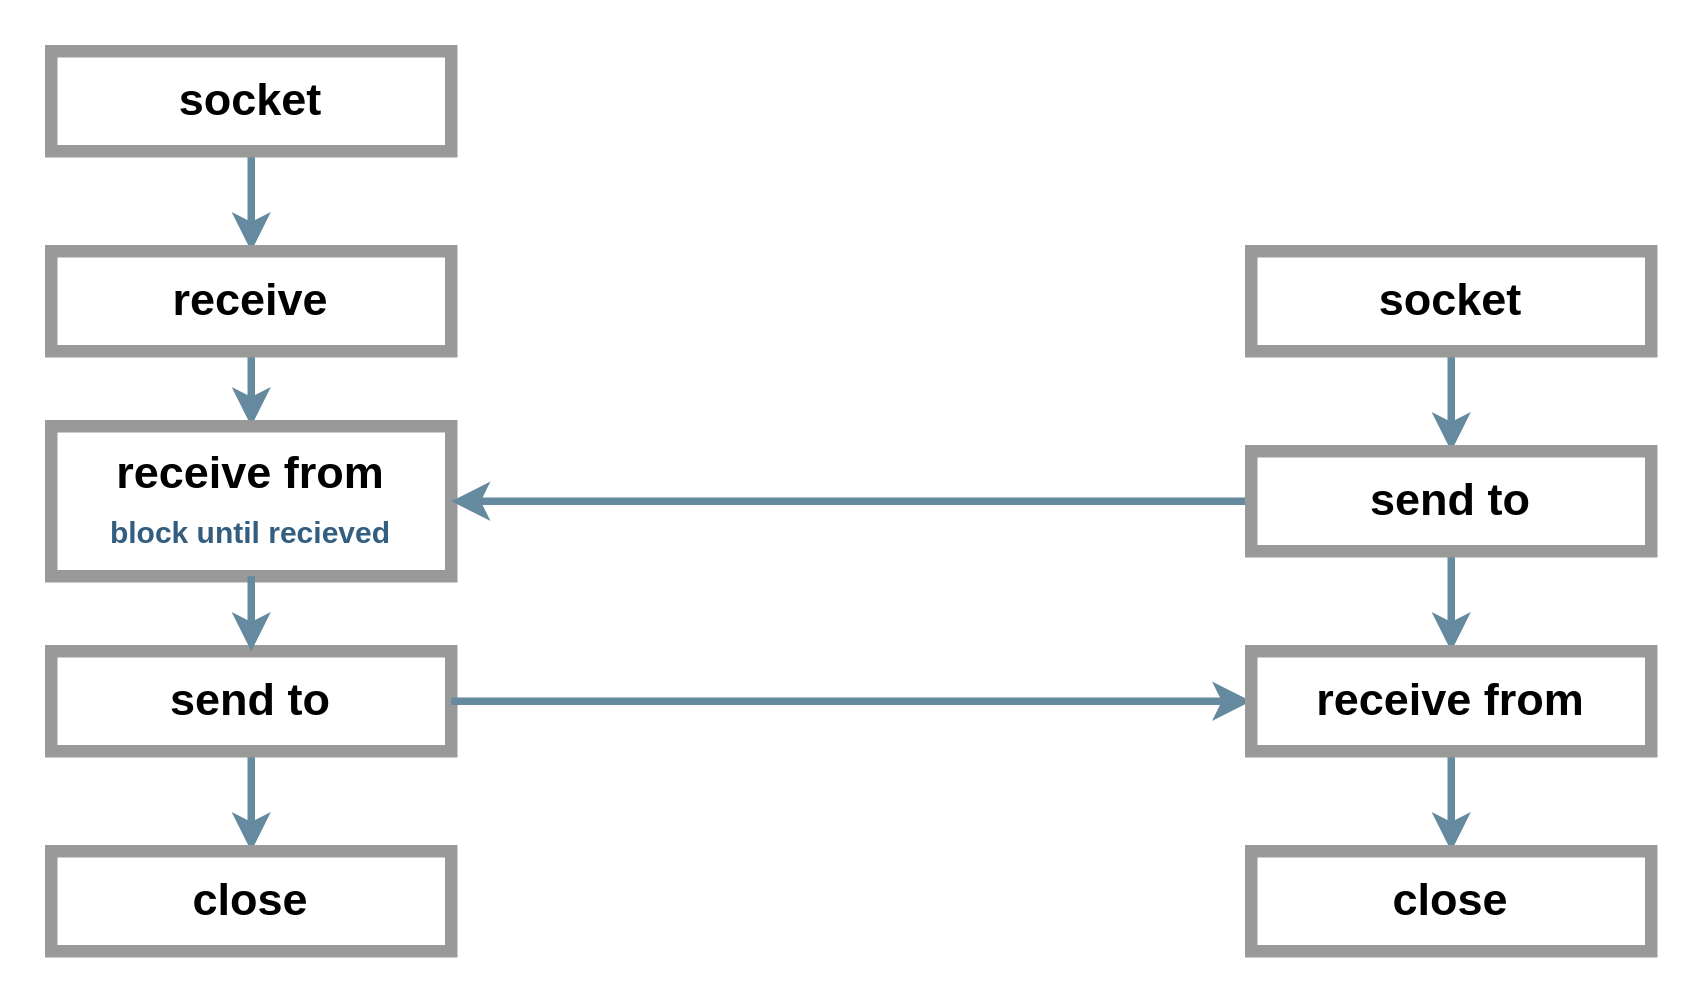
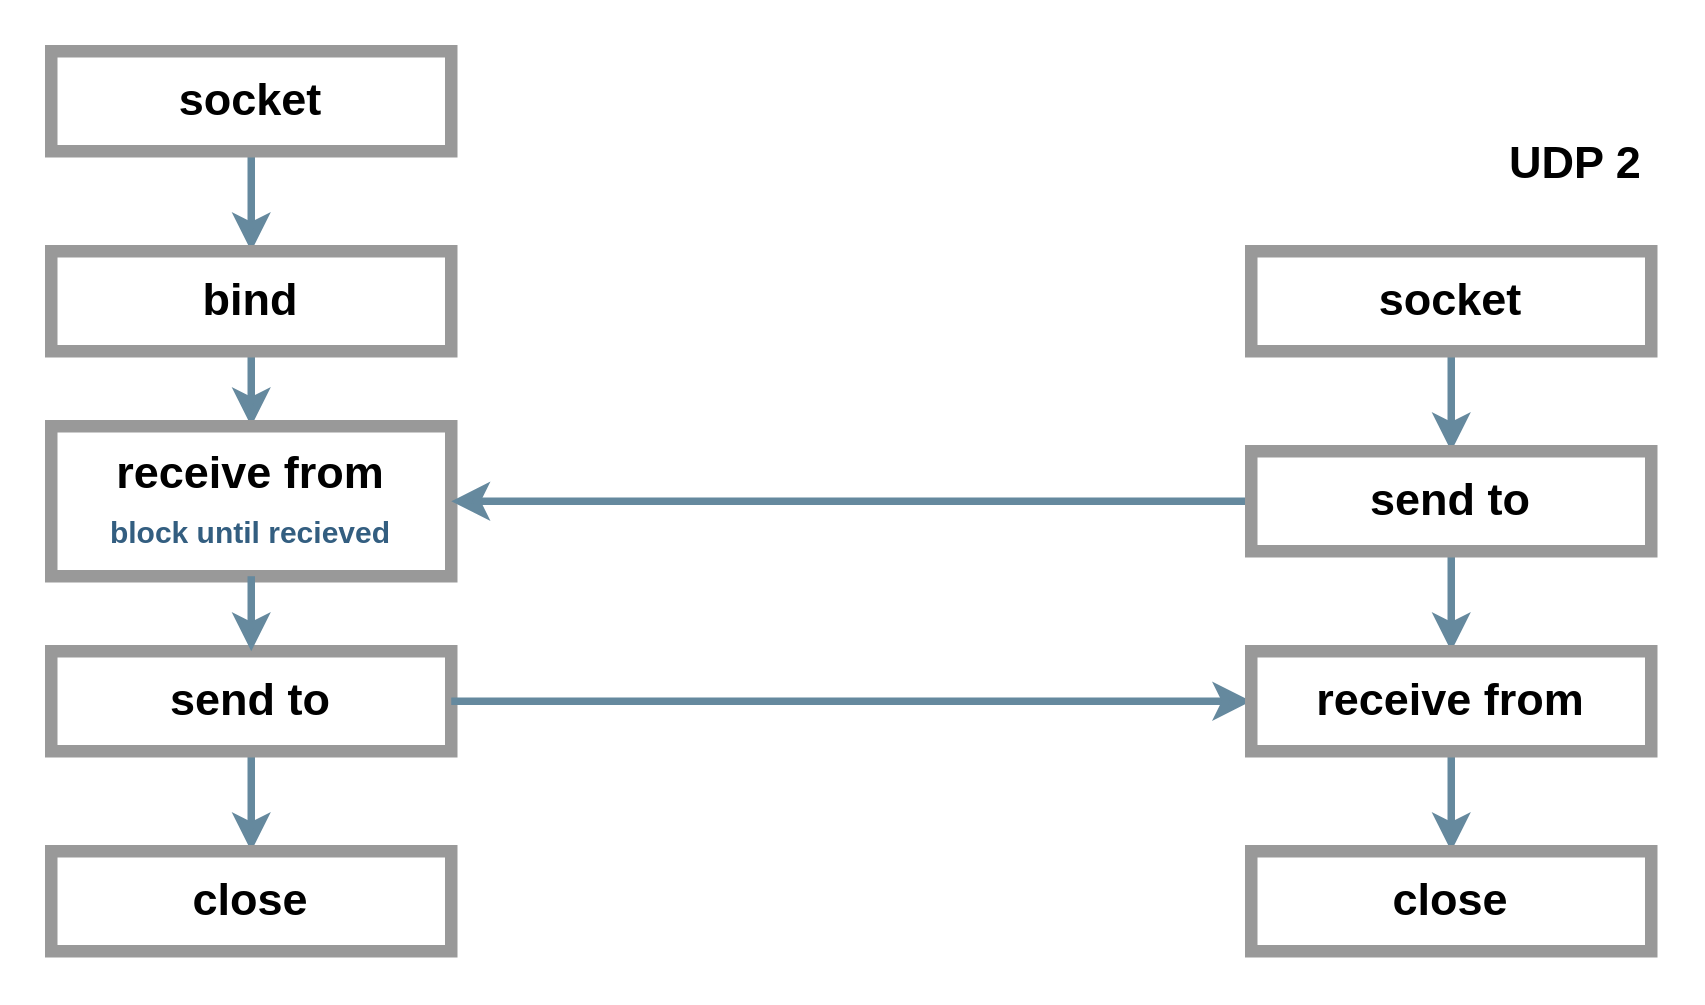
none -> (1576, 164)
(251, 301) -> (251, 301)
